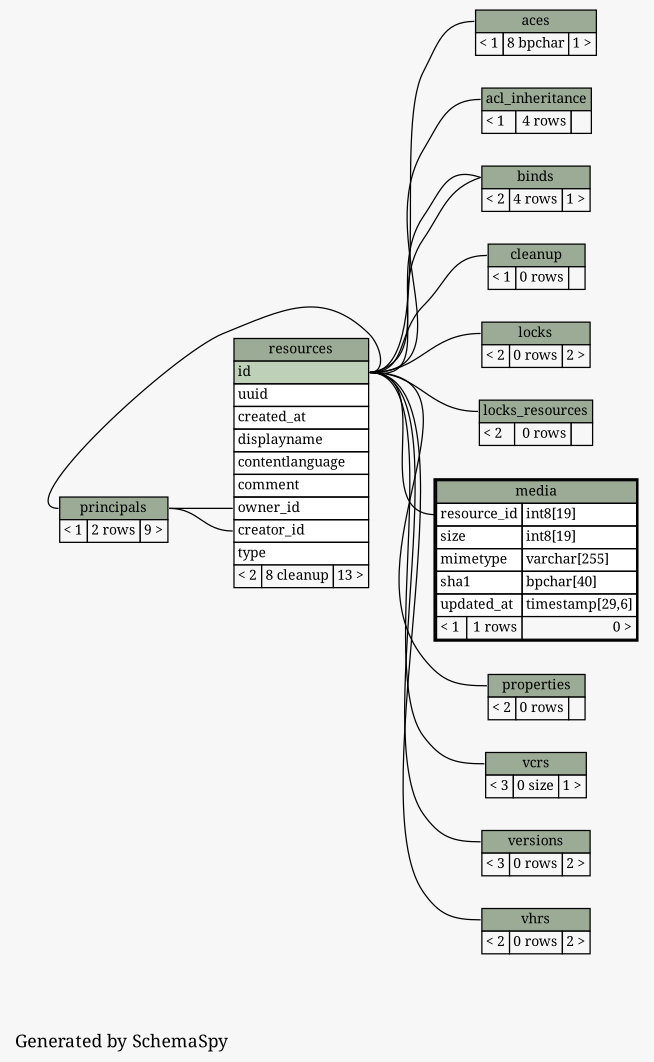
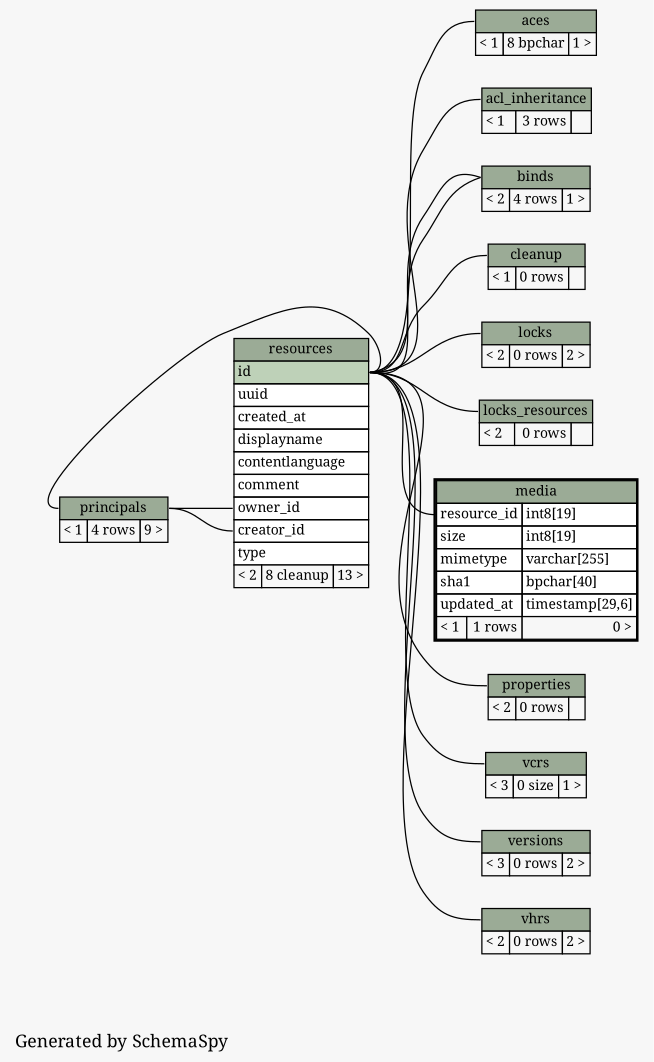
(545, 121) -> (545, 121)
(114, 530) -> (114, 530)
